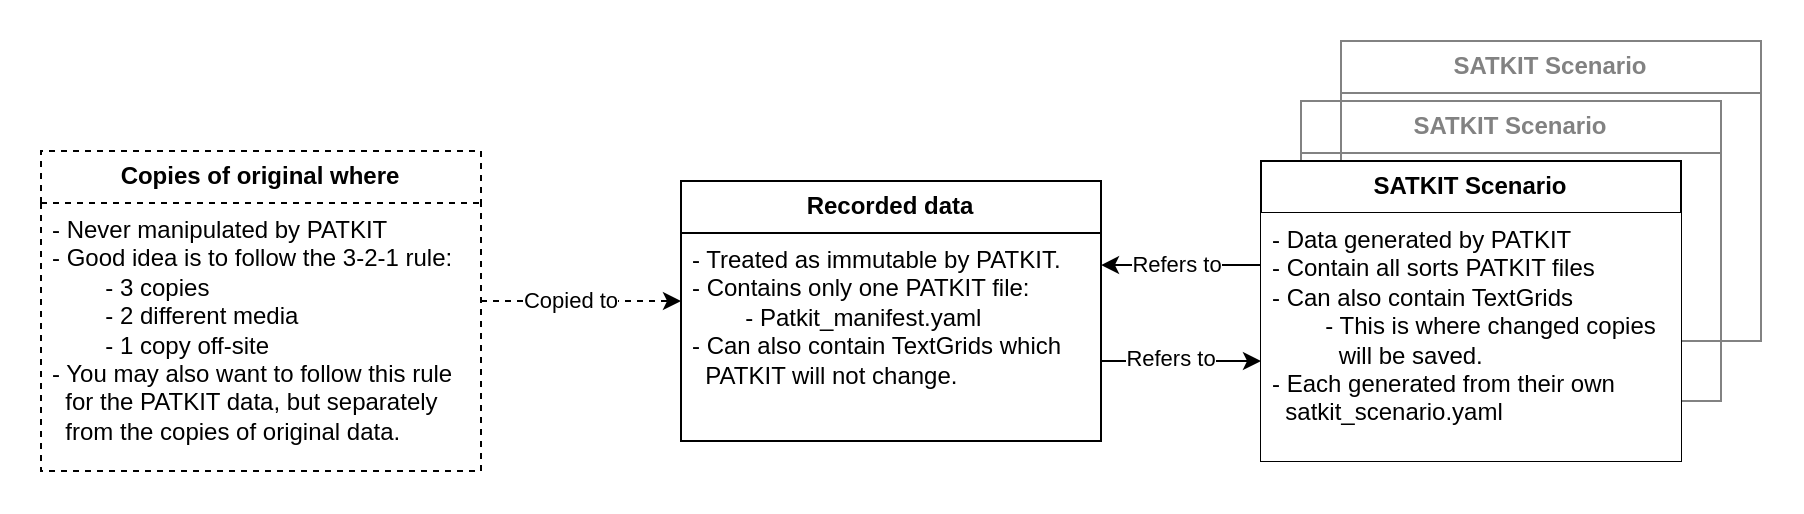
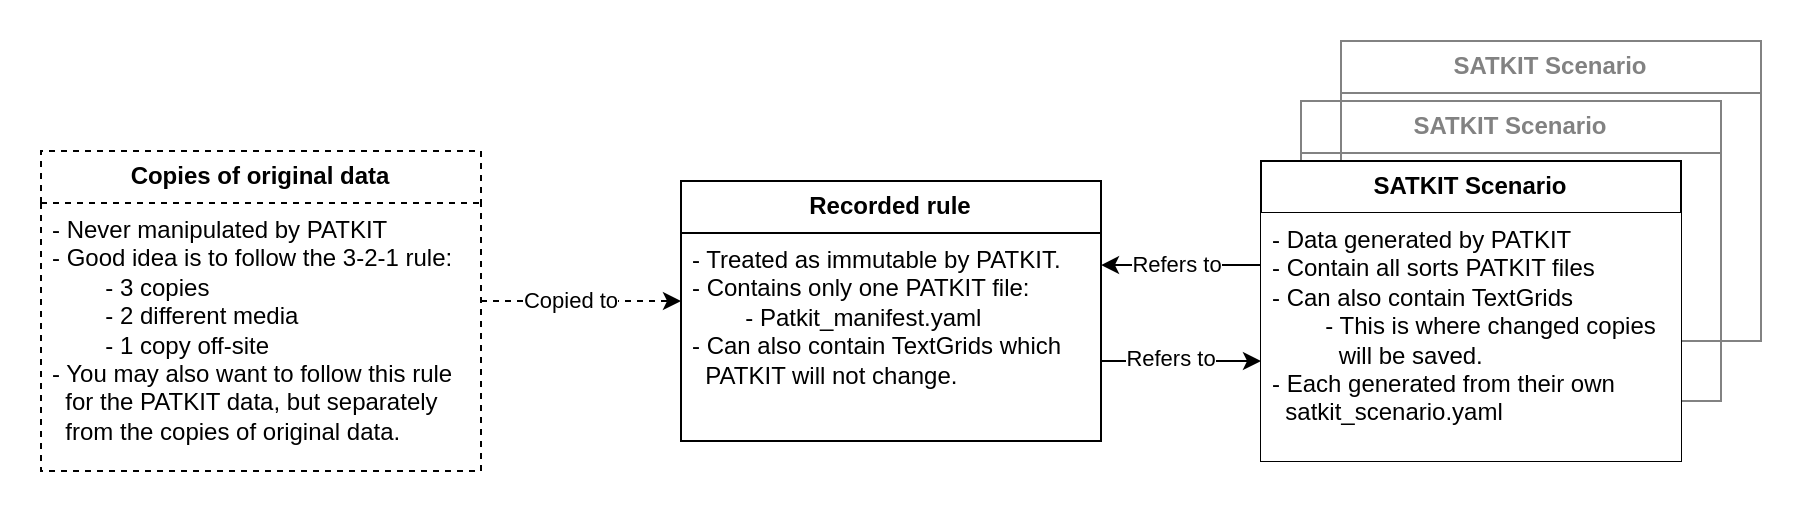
(261, 177) -> (261, 177)
(891, 207) -> (891, 207)
